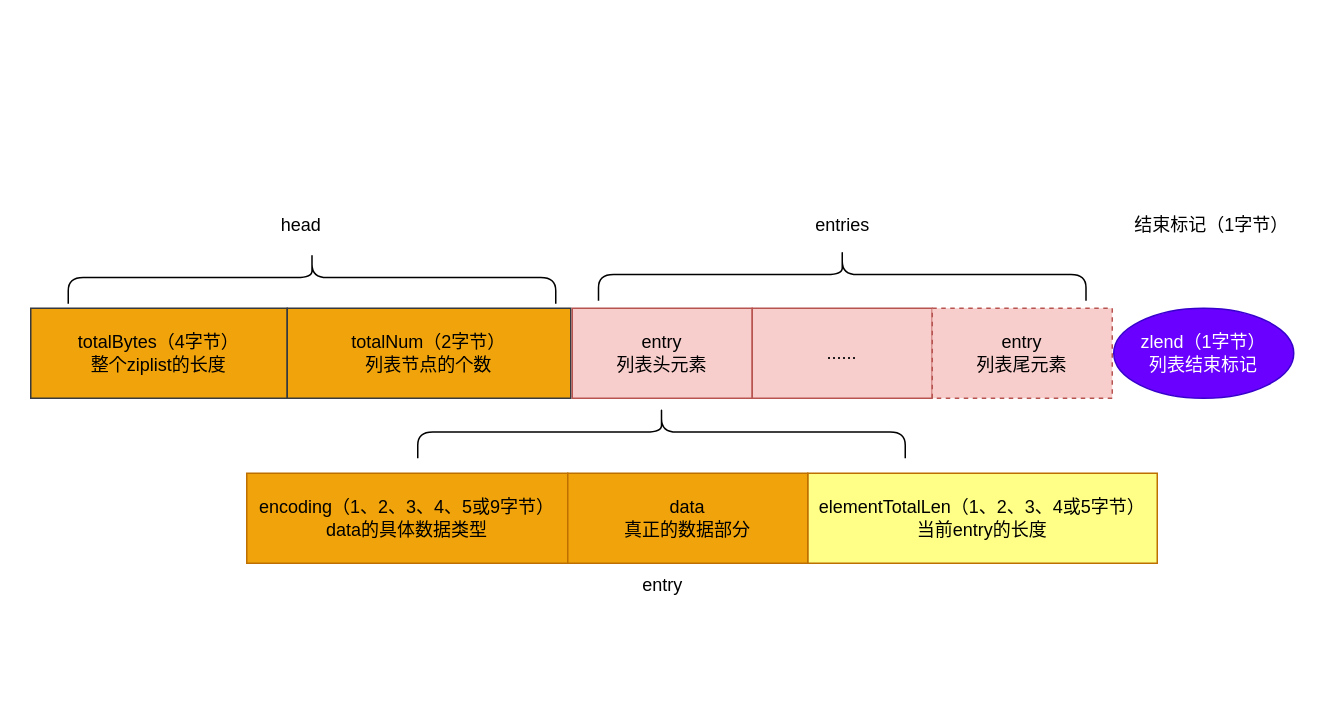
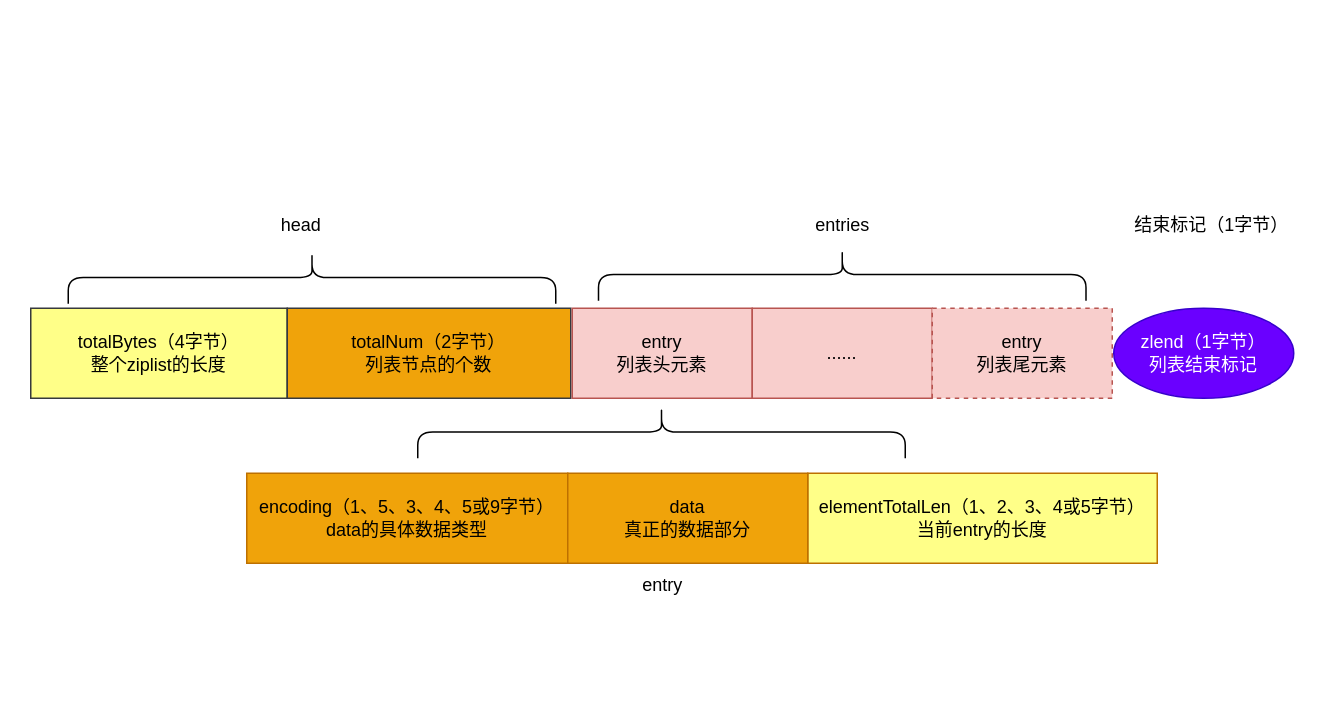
(159, 353) -> (159, 353)
(407, 518) -> (407, 518)
